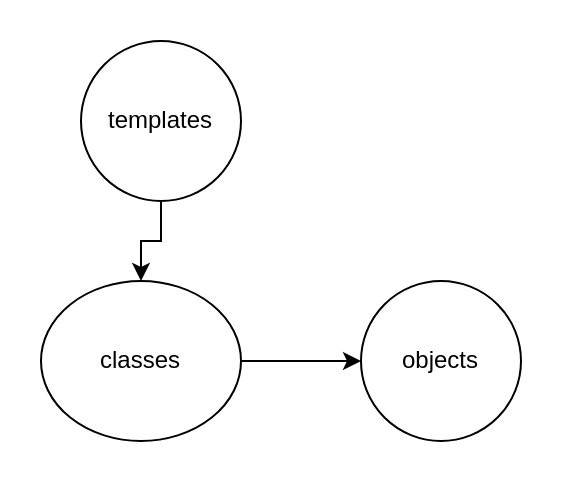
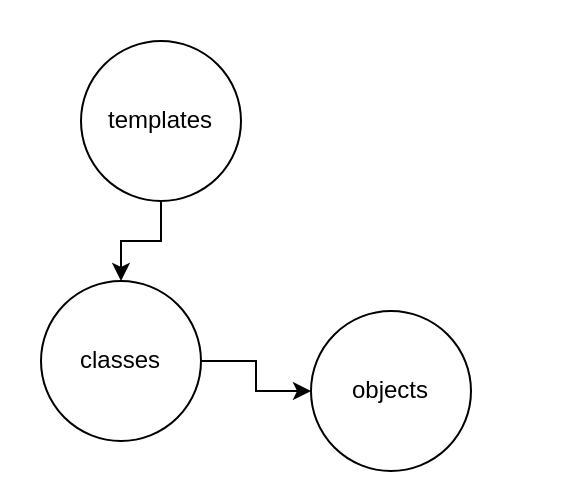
(141, 361) -> (121, 361)
(441, 361) -> (391, 391)
